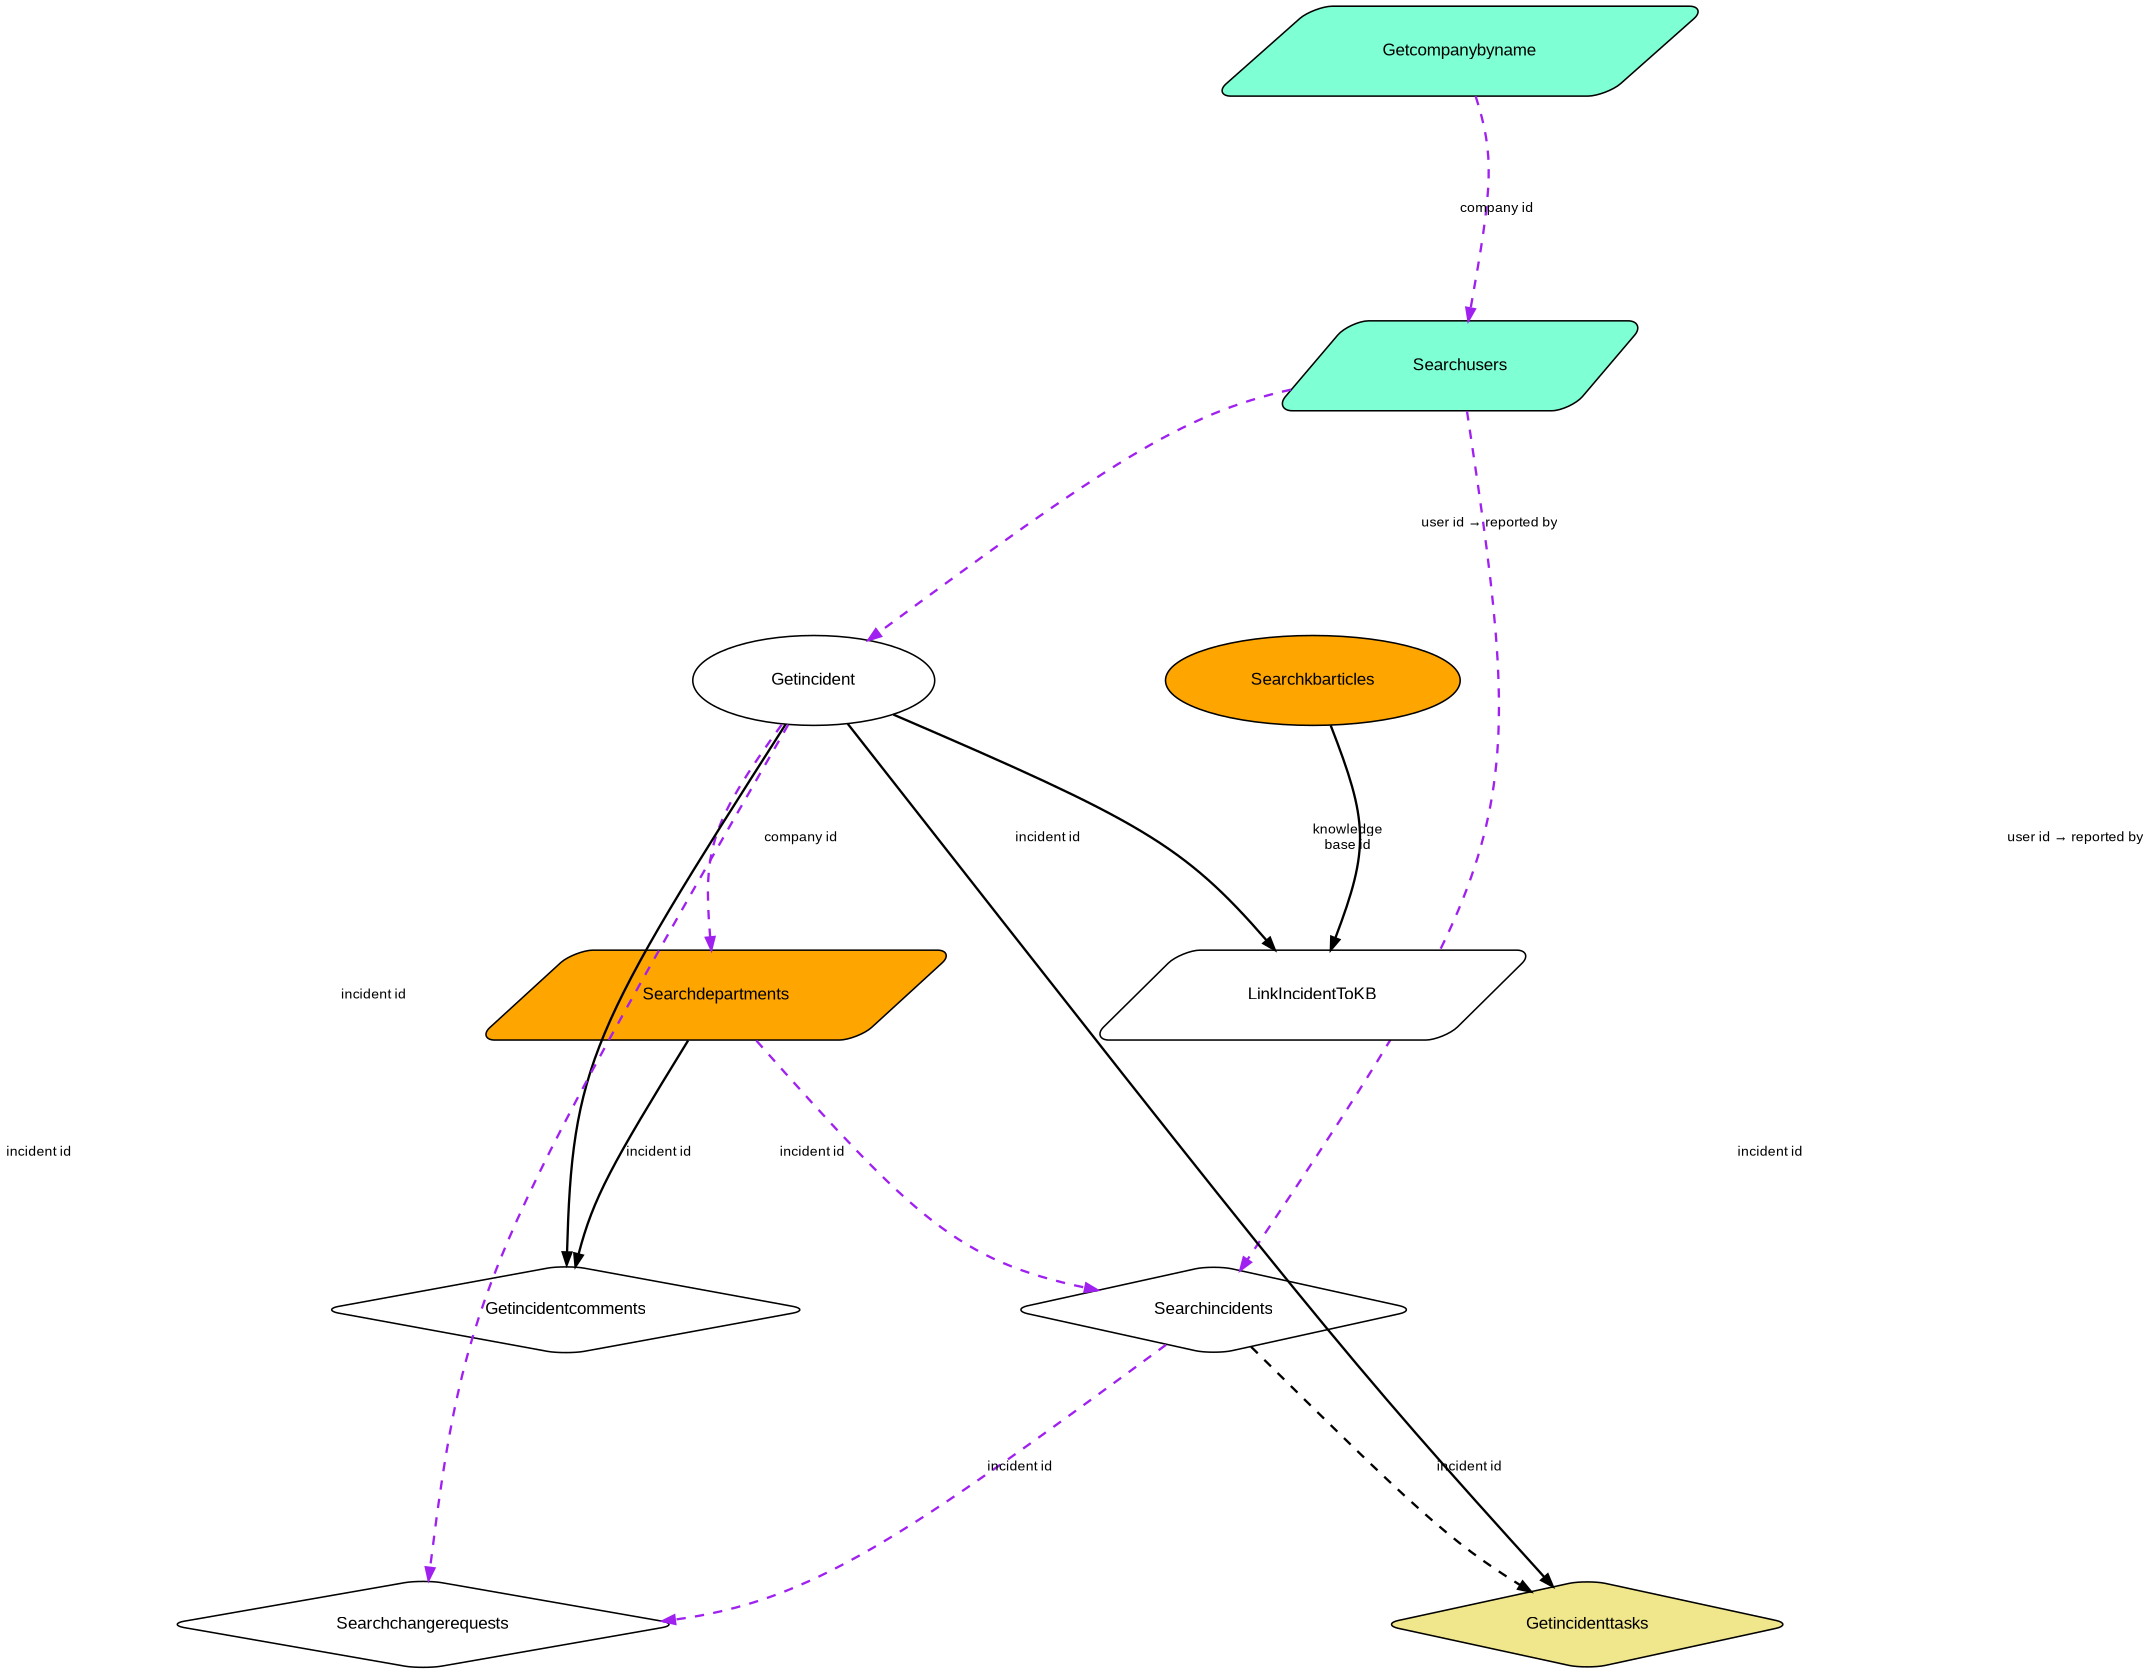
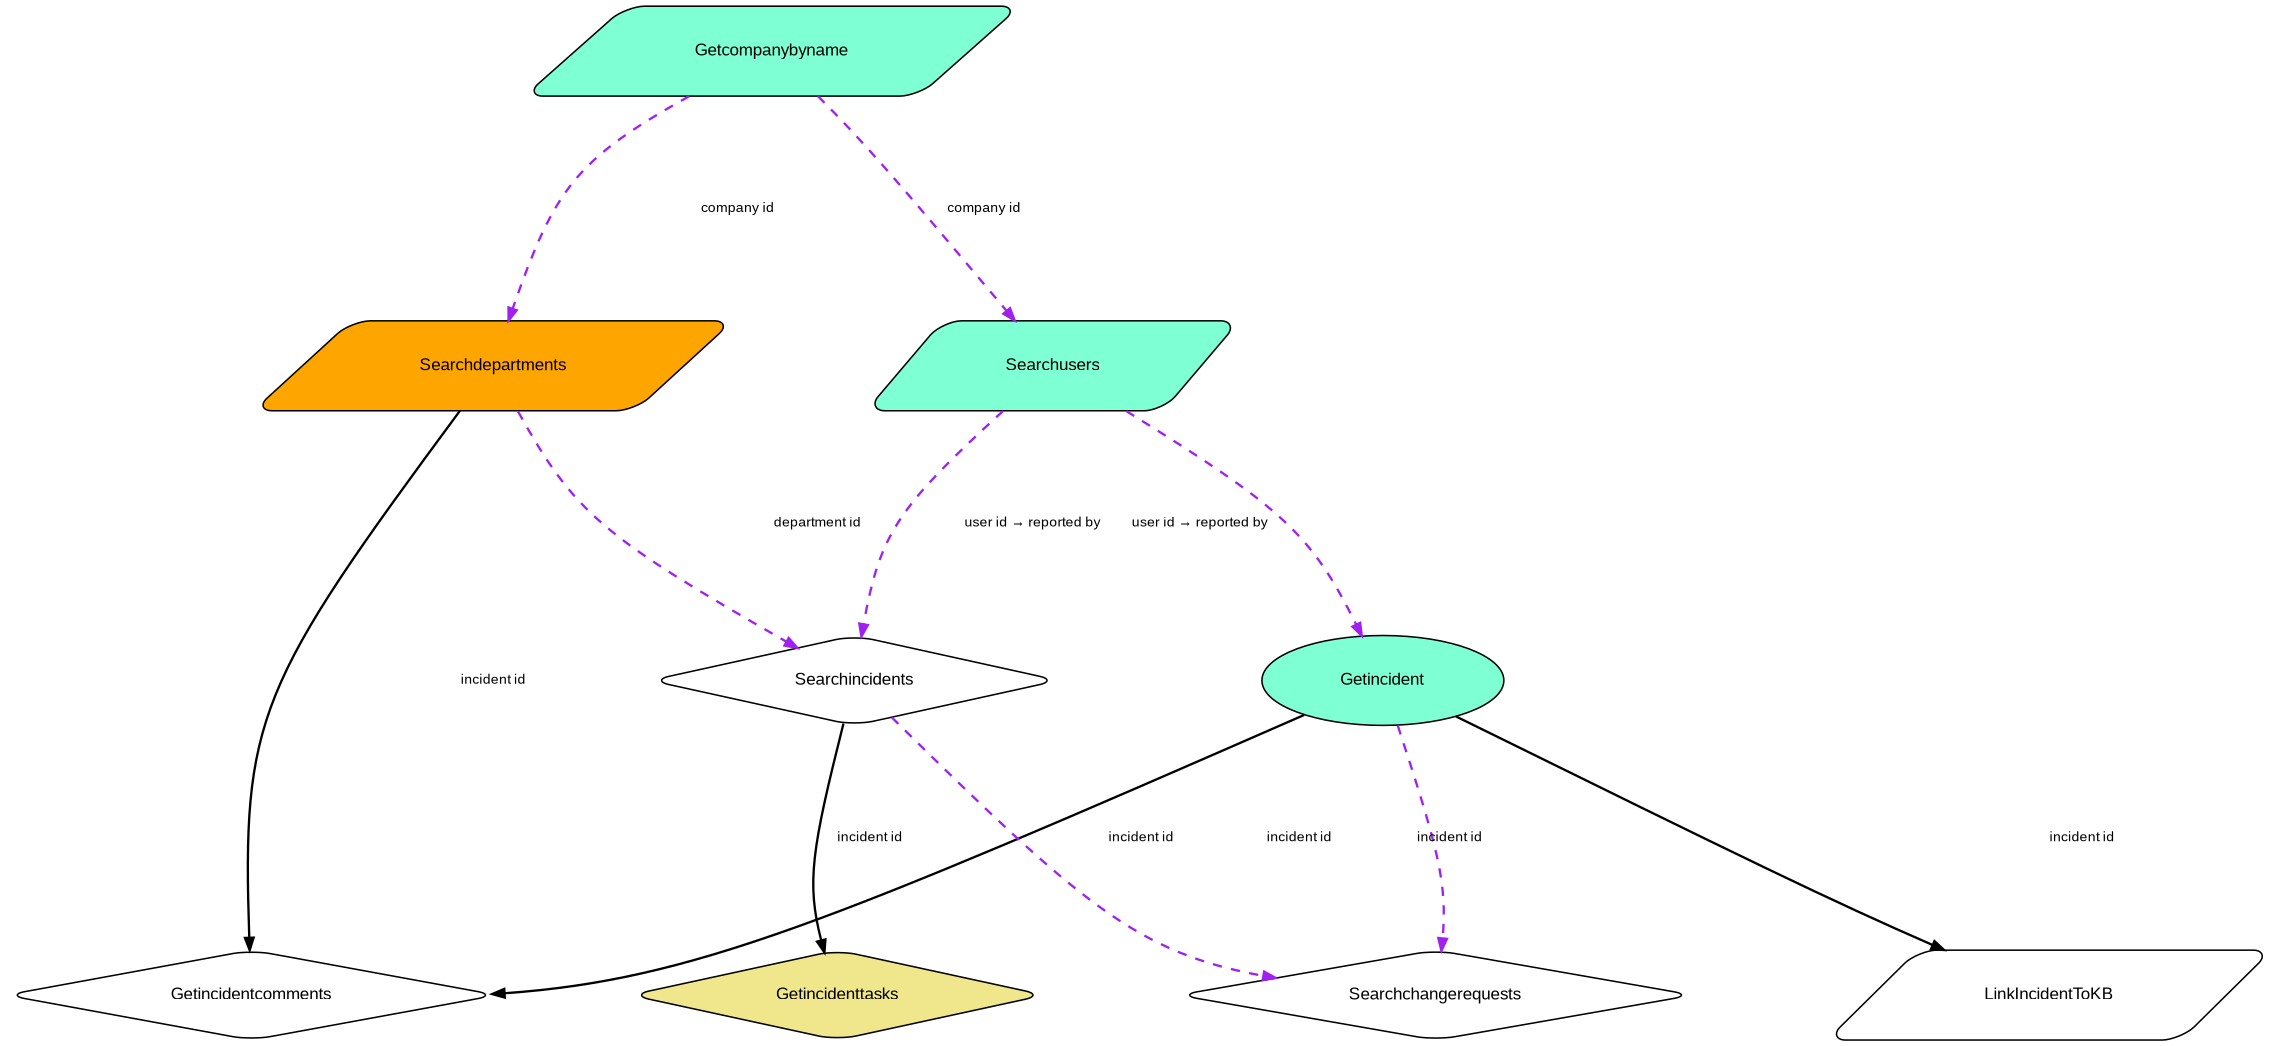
(814, 680) -> (1383, 680)
(1313, 680) -> none
(721, 823) -> (575, 181)
(813, 1152) -> (818, 523)
(1188, 1157) -> none
(1380, 1473) -> (819, 831)
